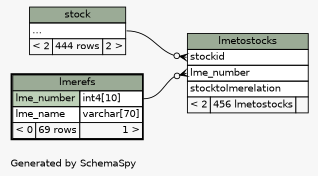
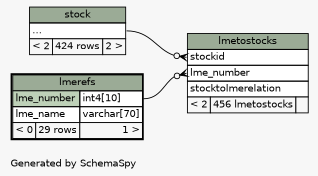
(78, 46) -> (78, 46)
(58, 130) -> (58, 130)
